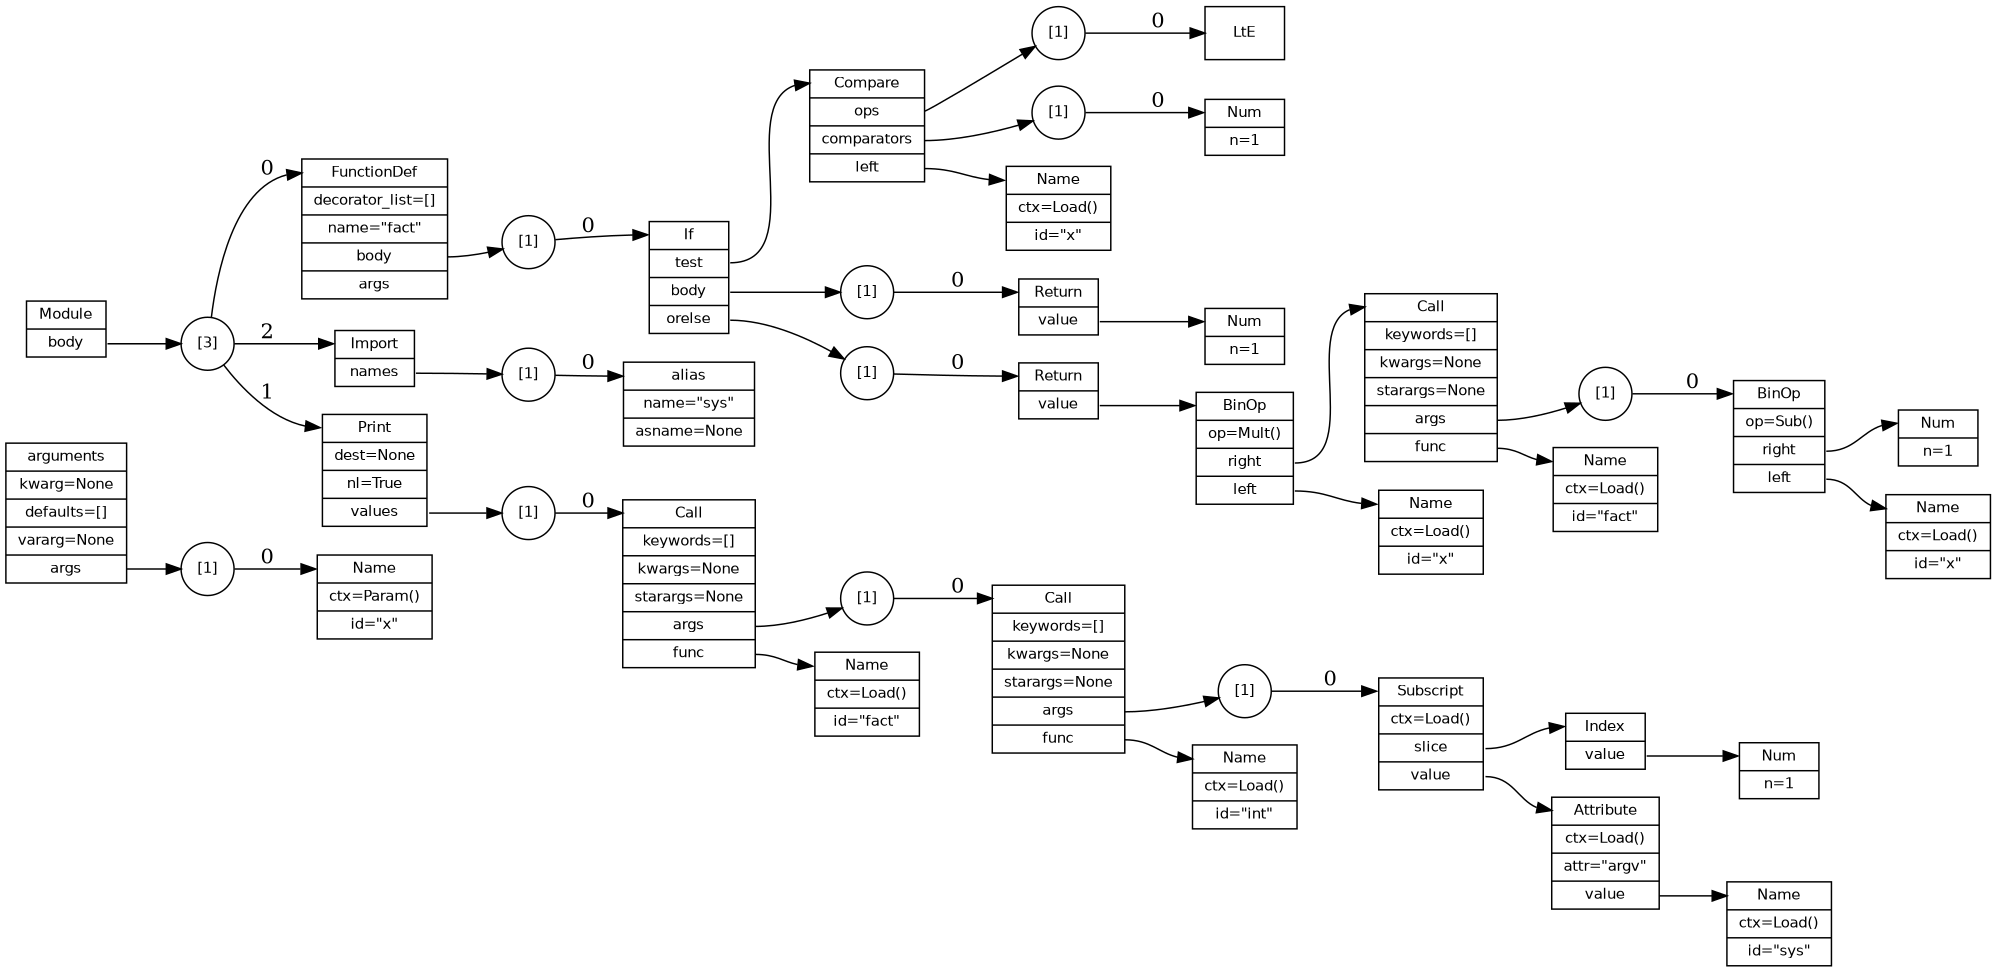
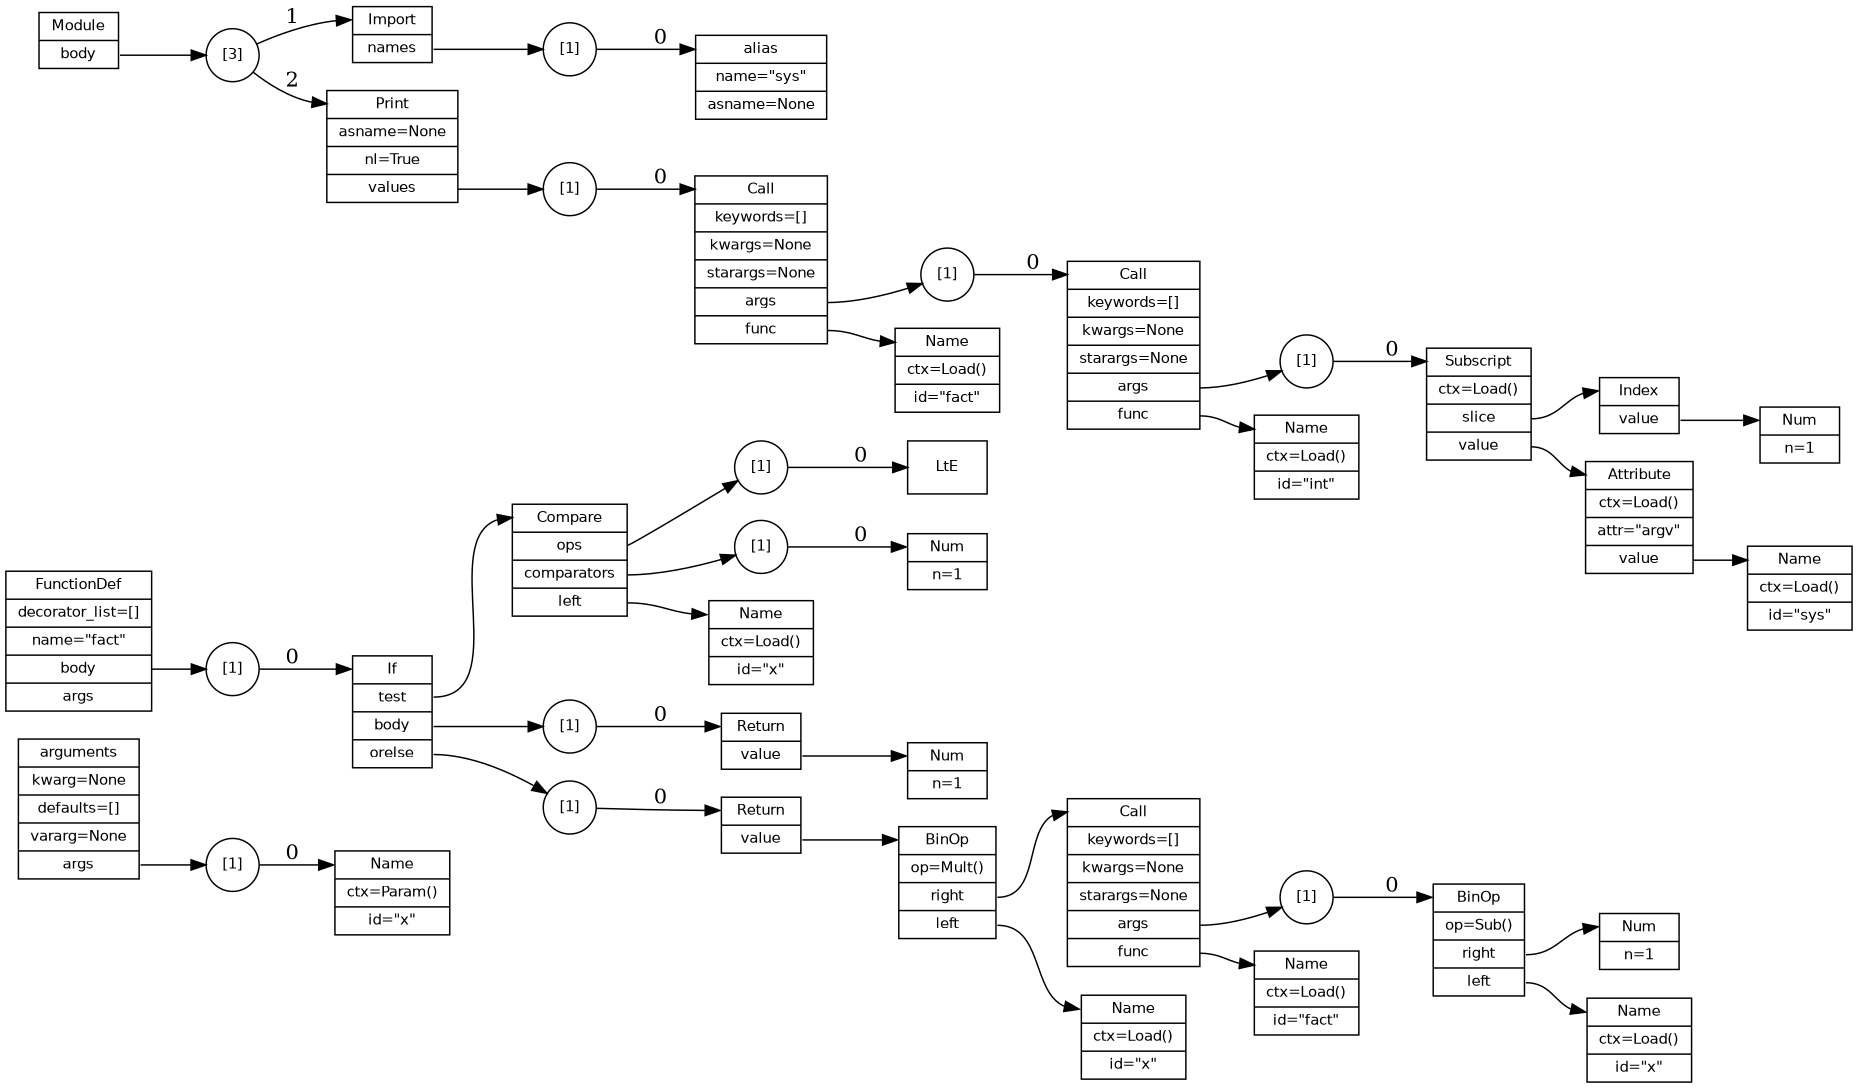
(231, 235) -> none
(268, 333) -> (293, 18)
(268, 393) -> (293, 81)
(375, 456) -> (392, 132)
